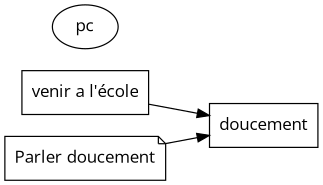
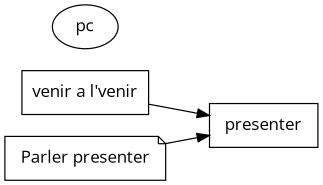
(85, 93) -> (85, 93)
(264, 125) -> (264, 125)
(85, 158) -> (85, 158)
